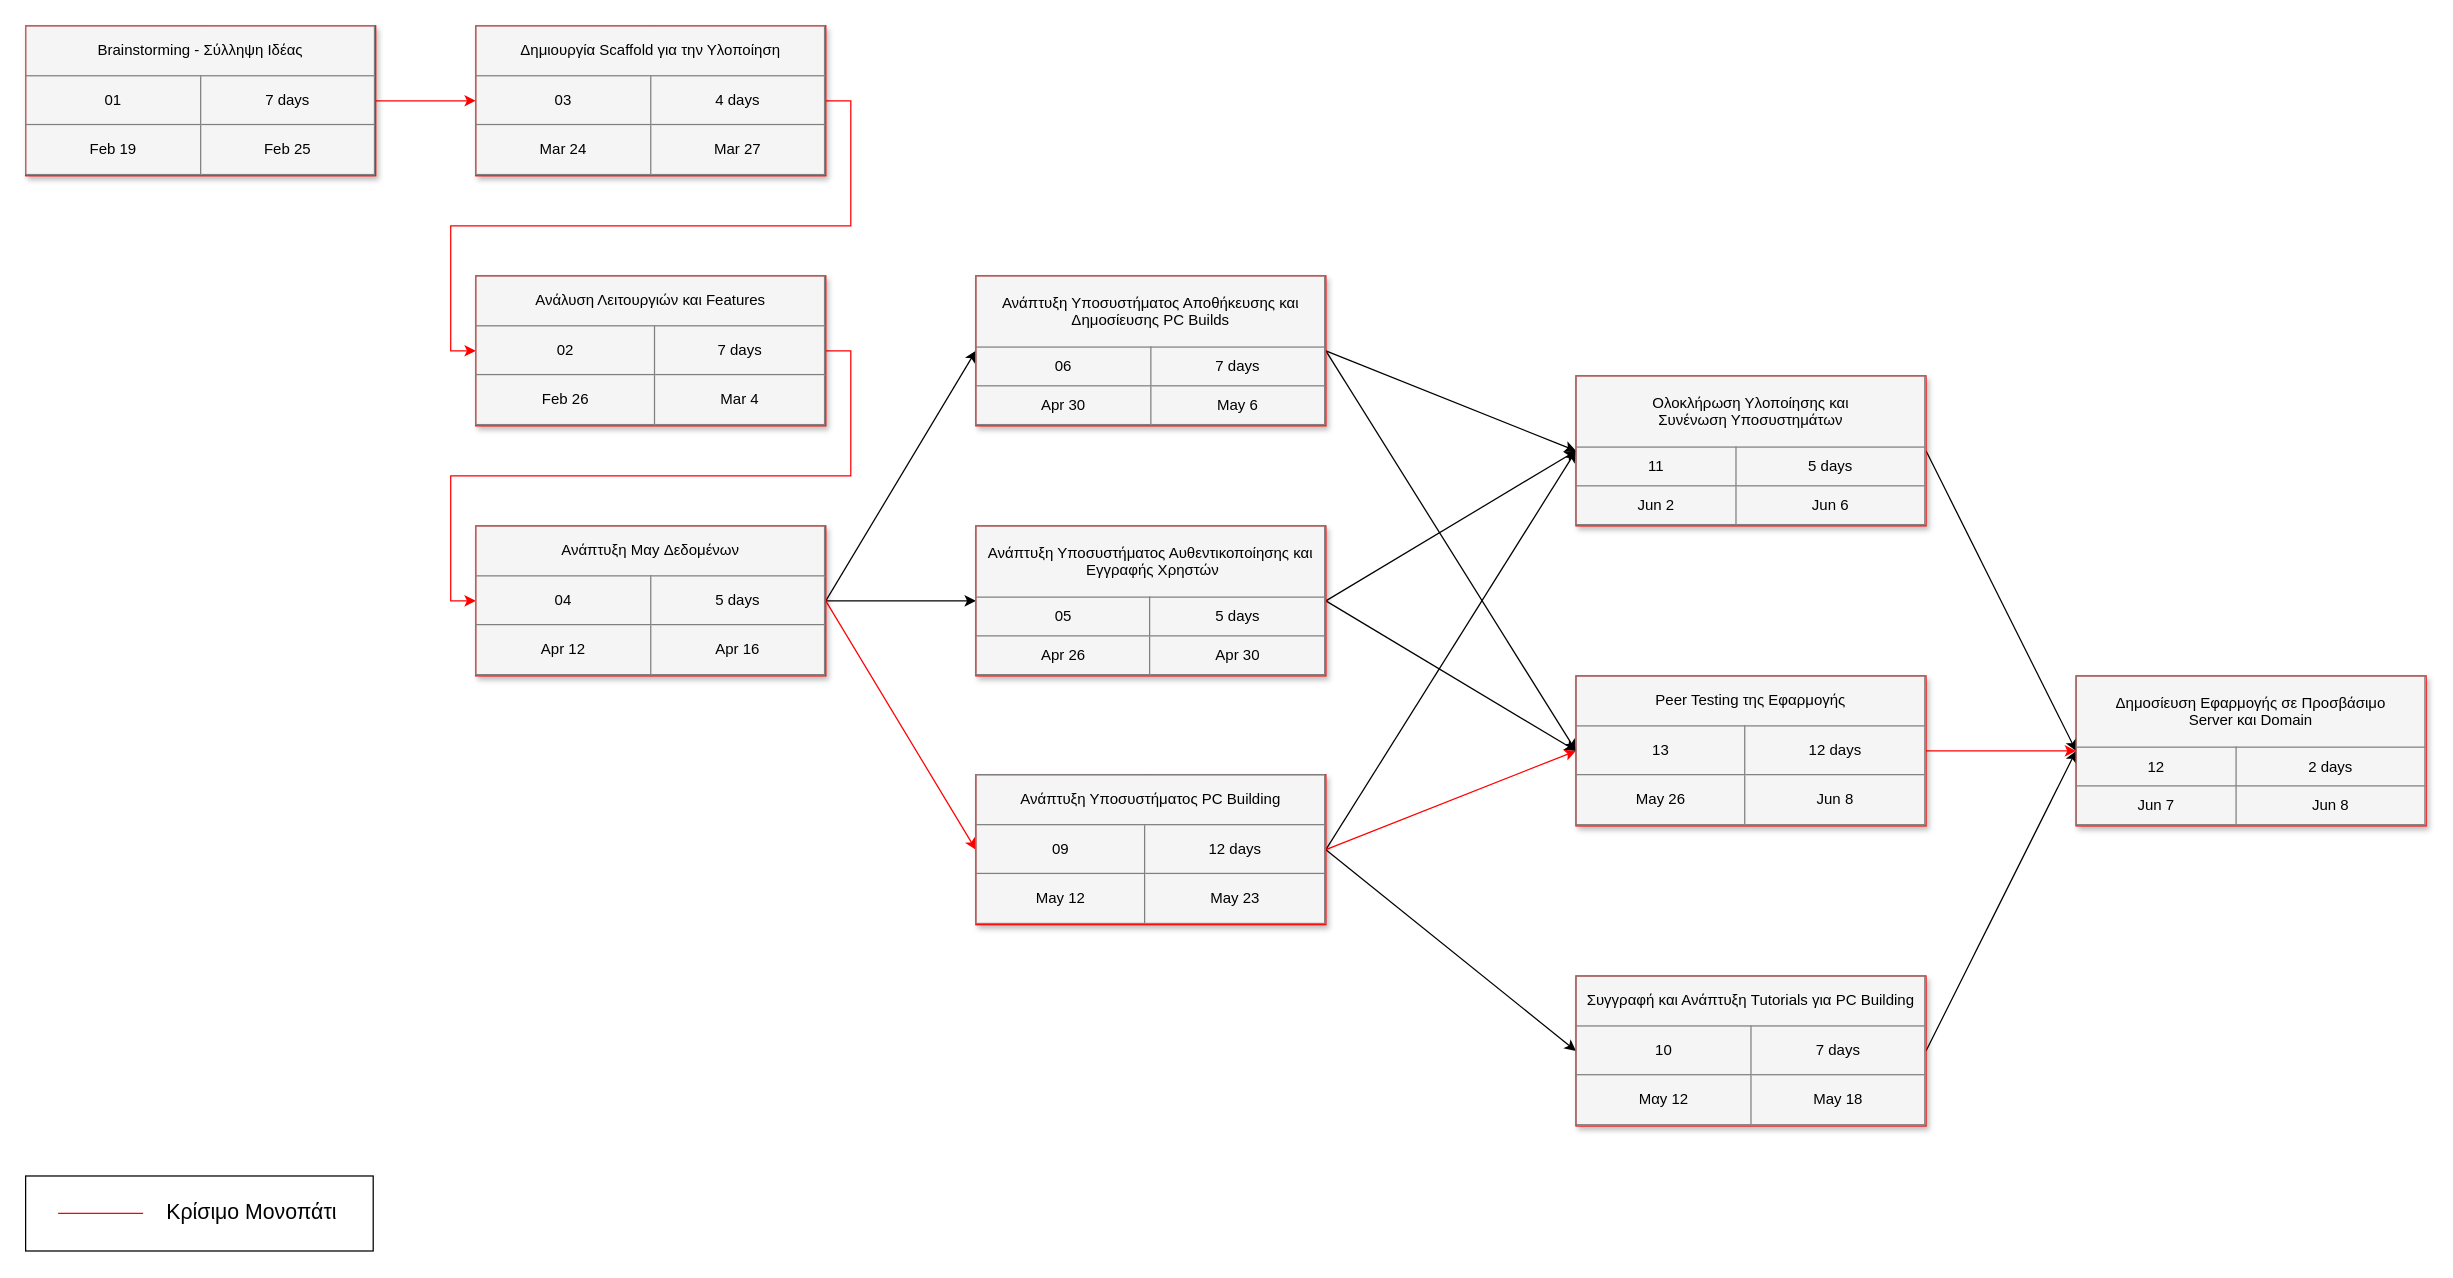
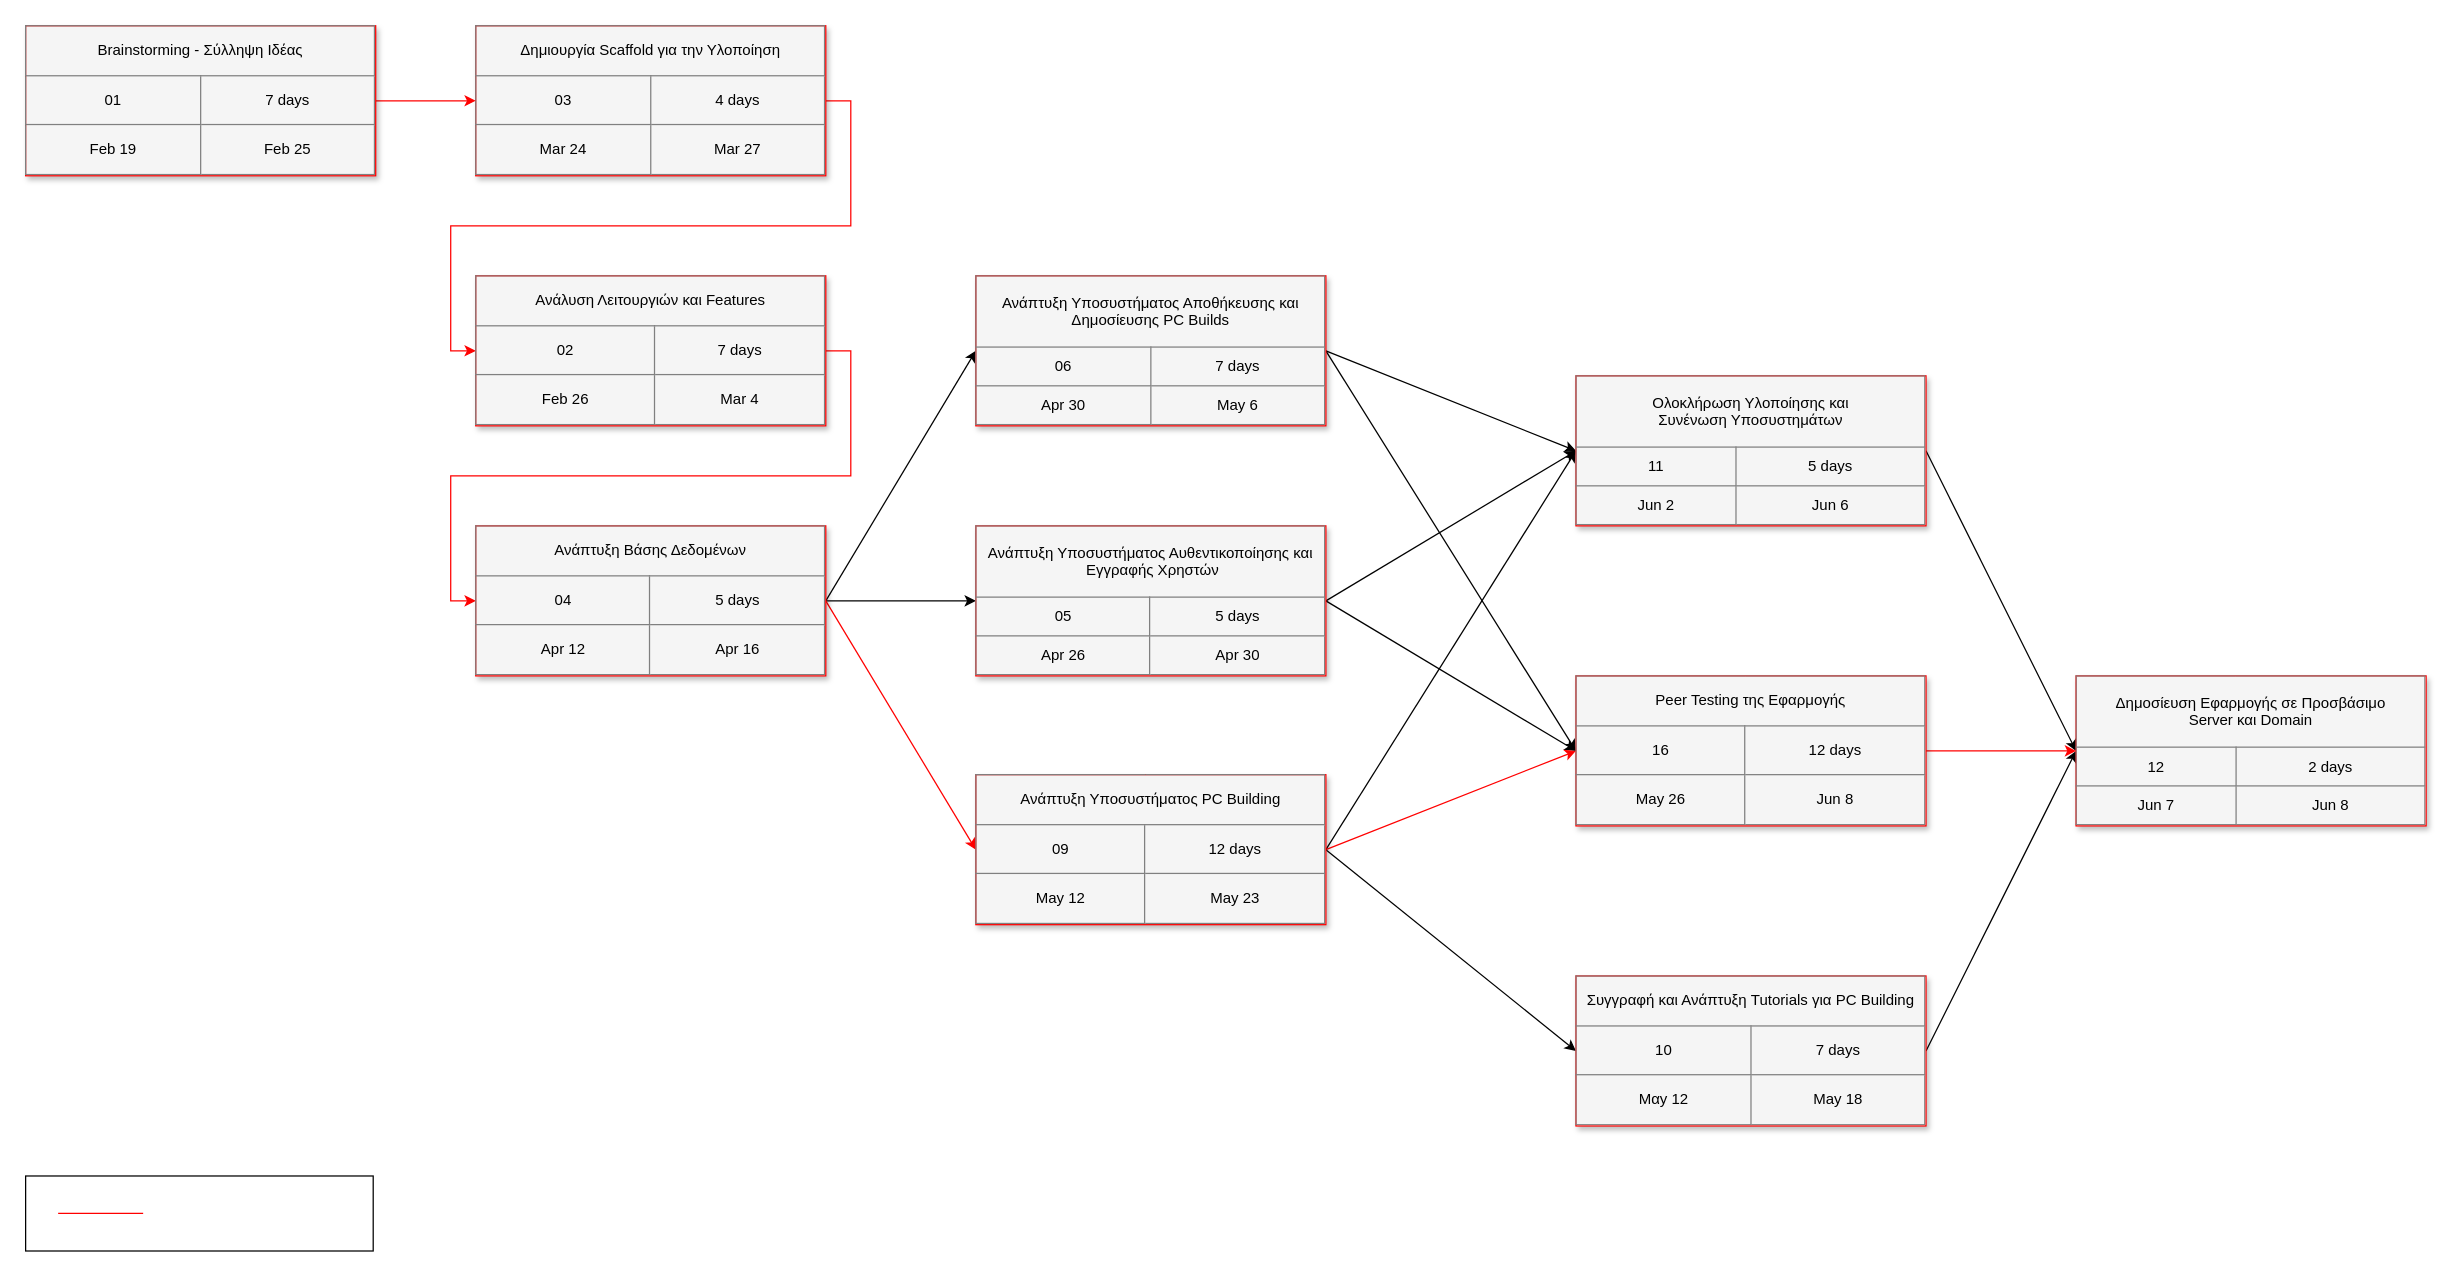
(651, 553) -> (651, 553)
(1751, 703) -> (1751, 703)
(254, 1213) -> none
